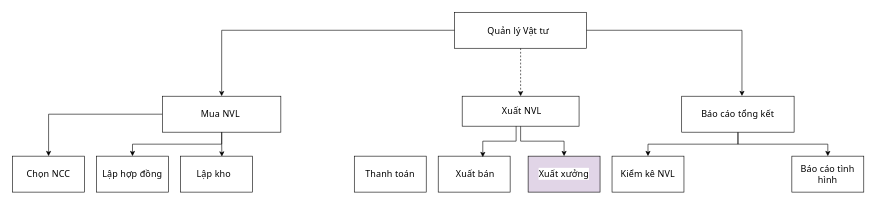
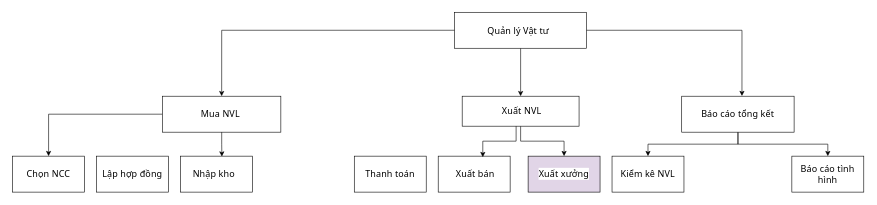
(521, 70) -> (521, 70)
(132, 147) -> none
(216, 174) -> (216, 174)
